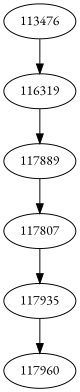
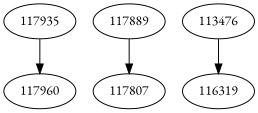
(40, 121) -> none
(40, 261) -> none
